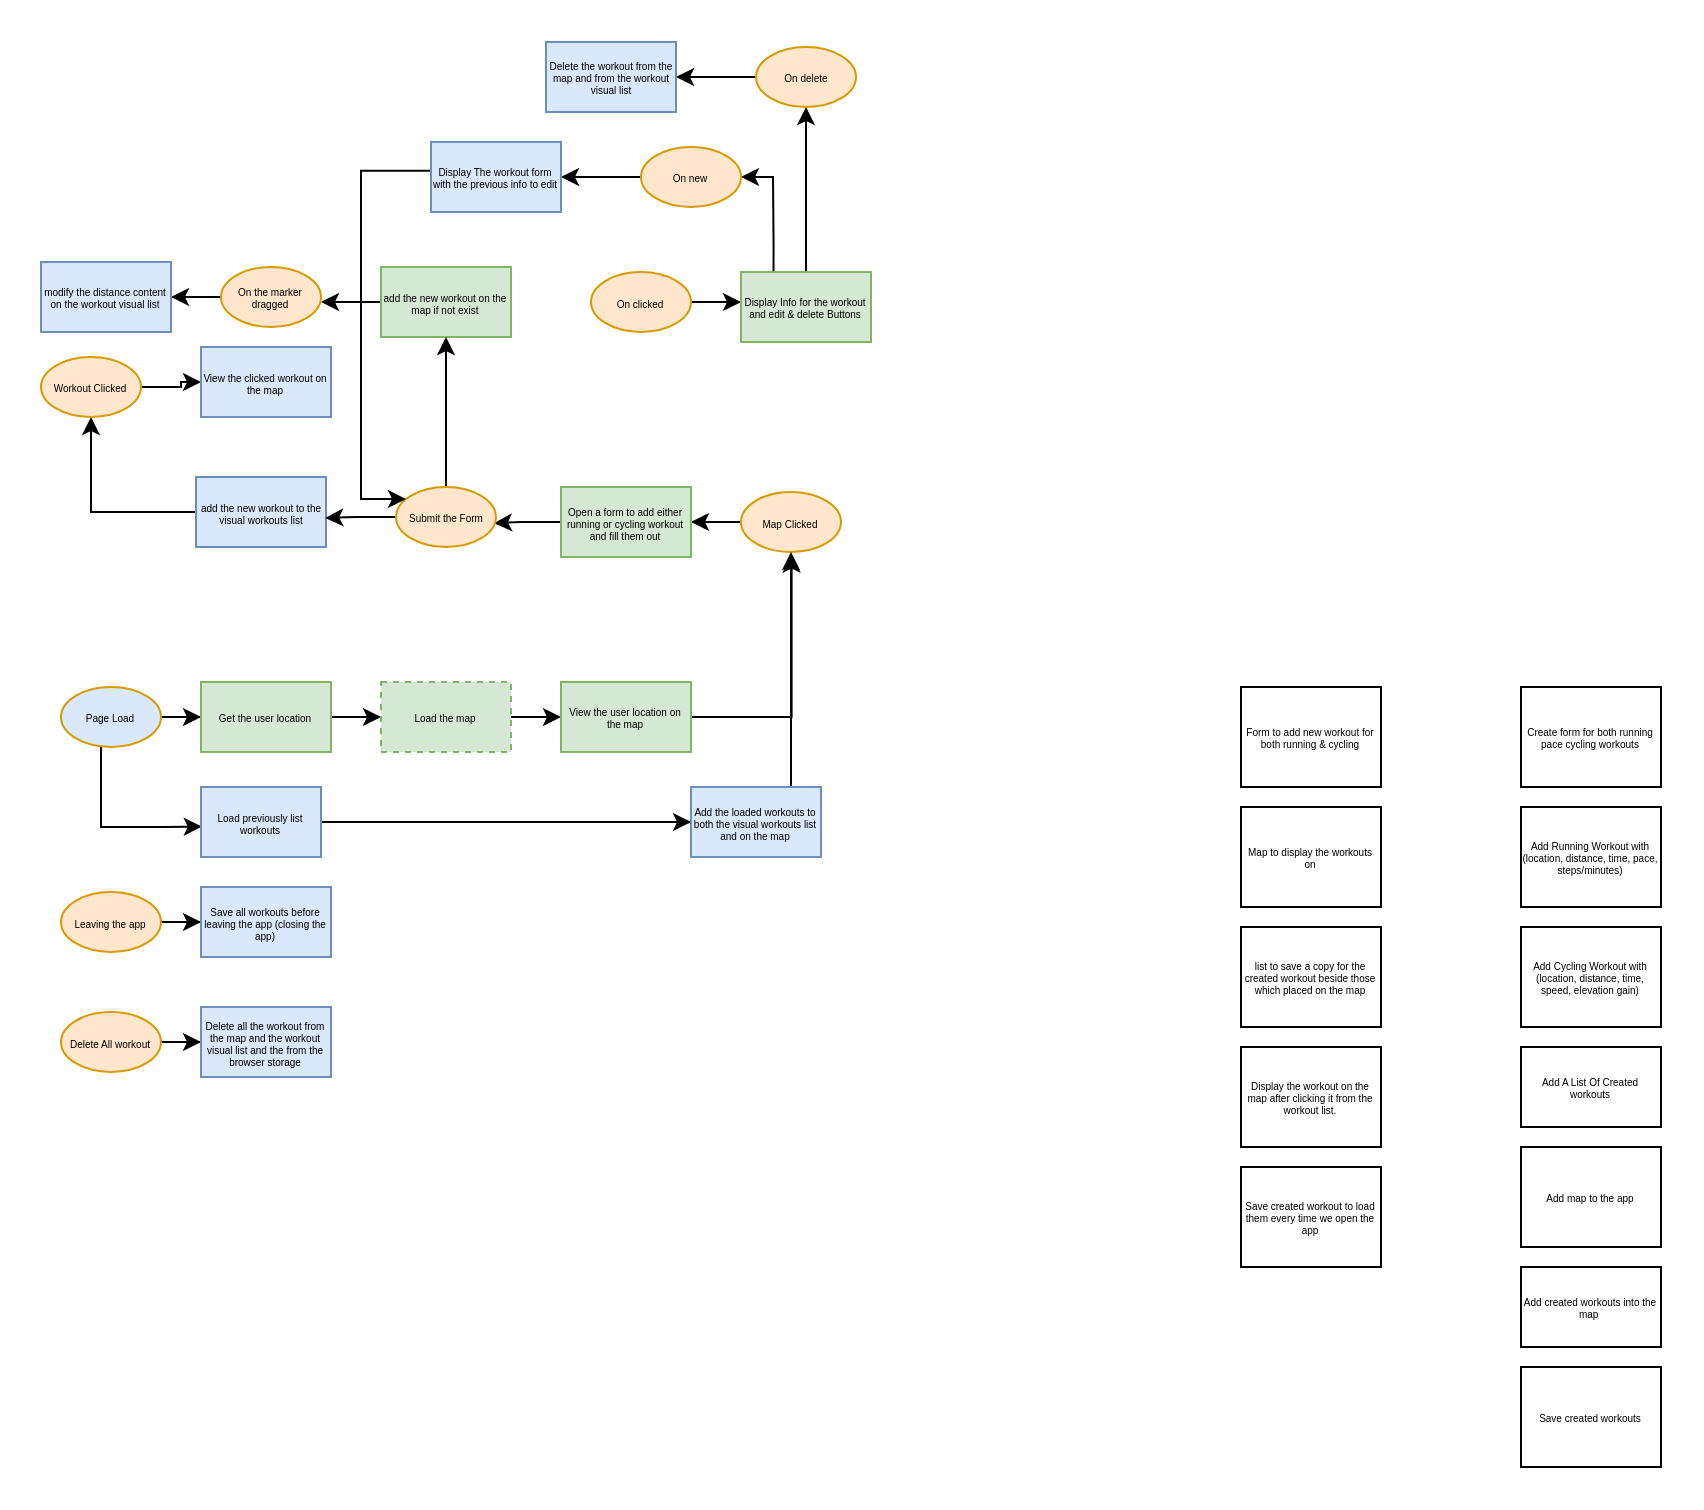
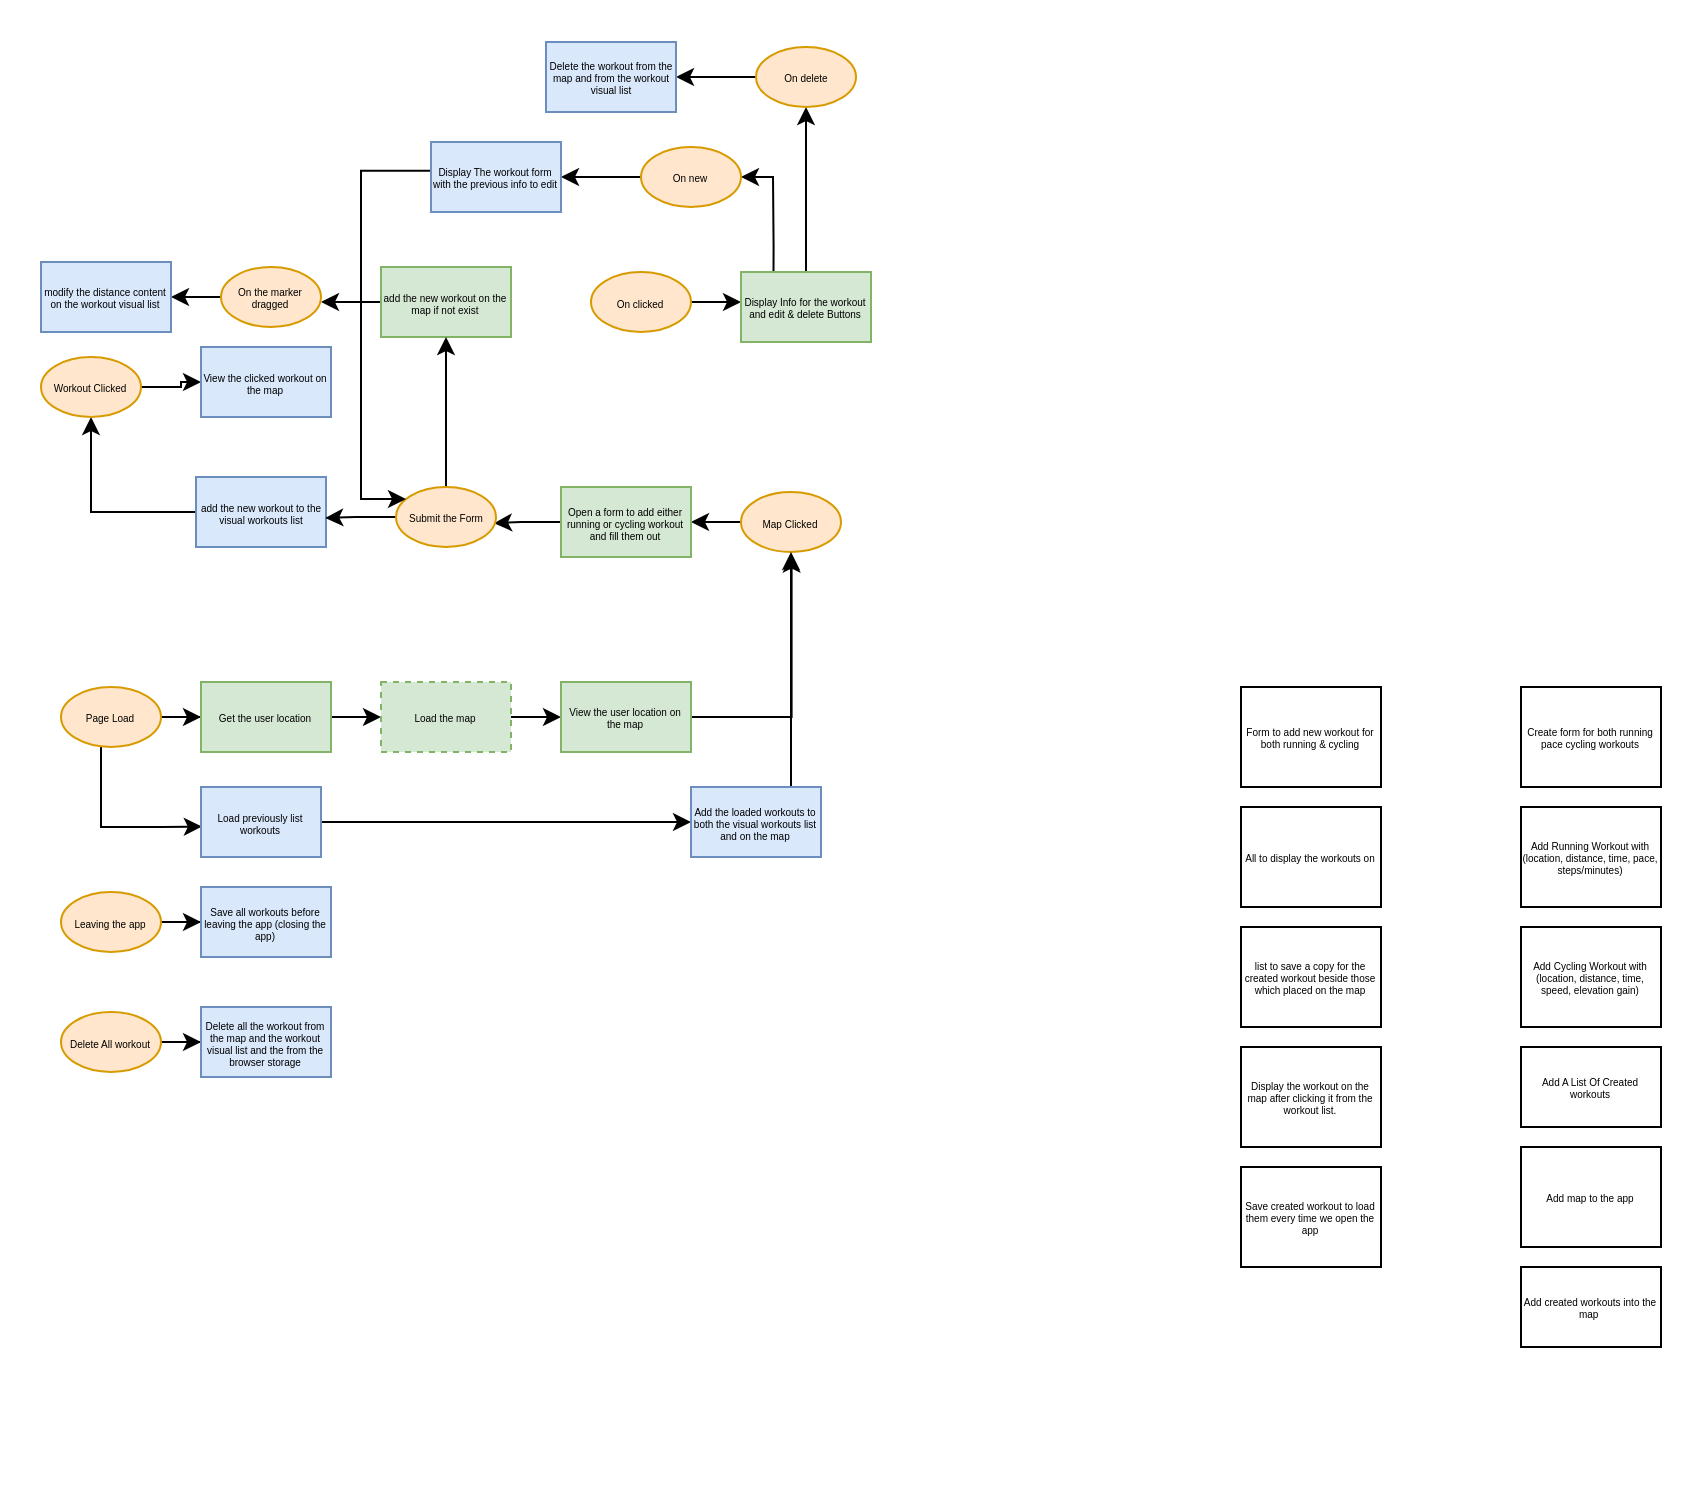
(111, 717) -> (111, 717)
(1311, 857) -> (1311, 857)
(1591, 1417) -> none
